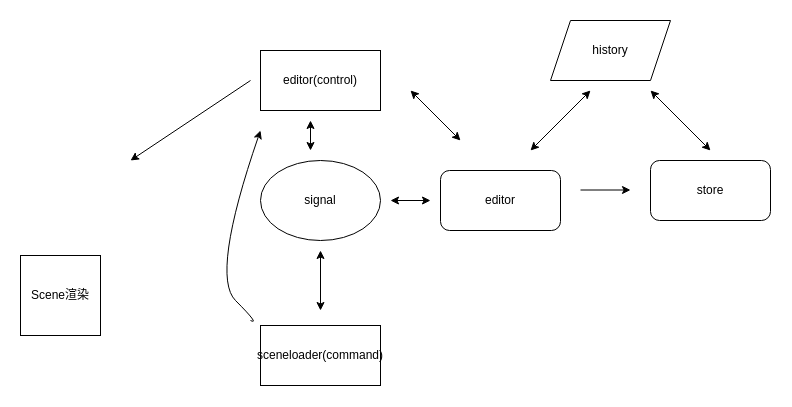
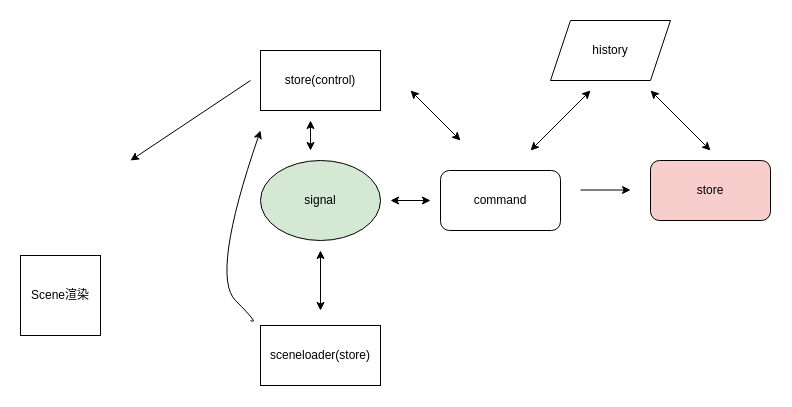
(321, 81) -> (321, 81)
(711, 191) -> (711, 191)
(321, 201) -> (321, 201)
(501, 201) -> (501, 201)
(321, 356) -> (321, 356)
